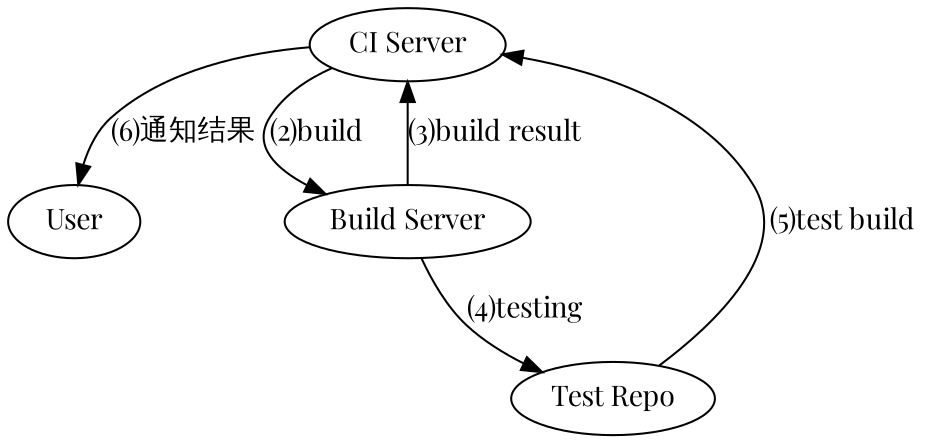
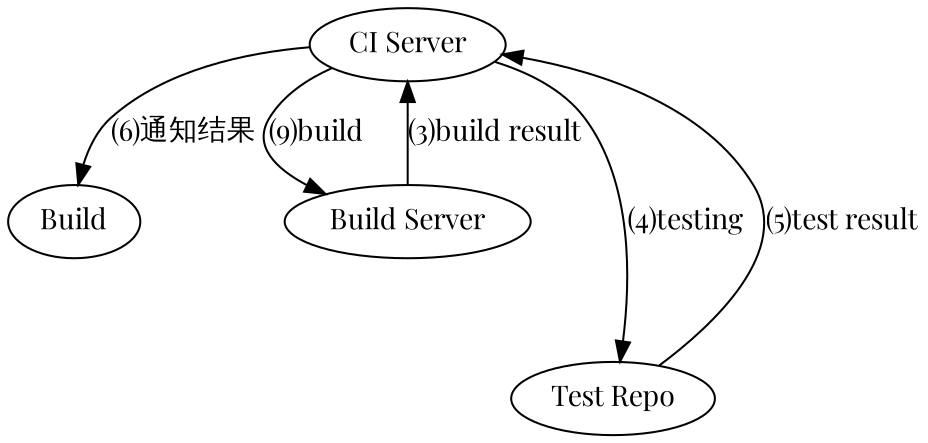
(316, 133) -> (316, 133)
(74, 222) -> (74, 222)
(843, 222) -> (843, 222)
(462, 321) -> (613, 173)
